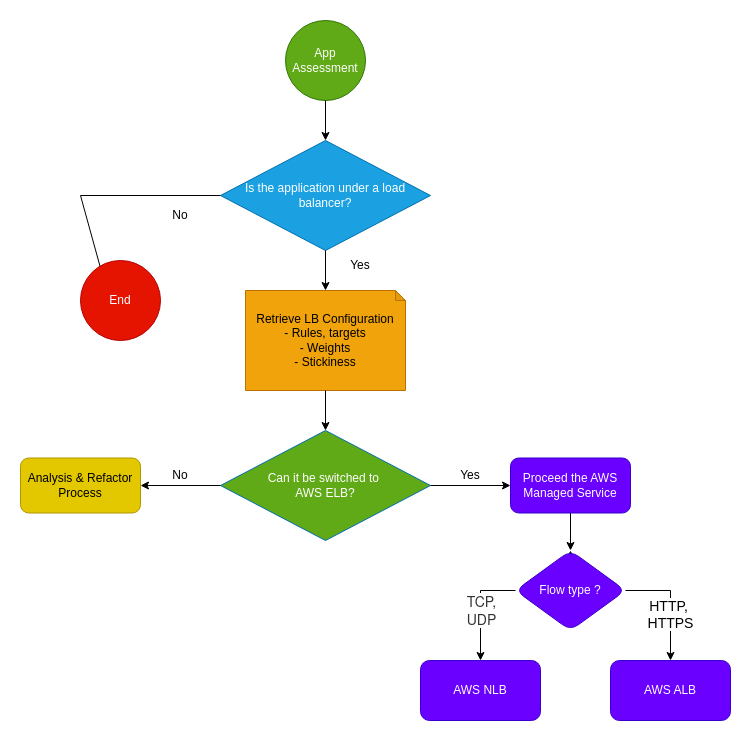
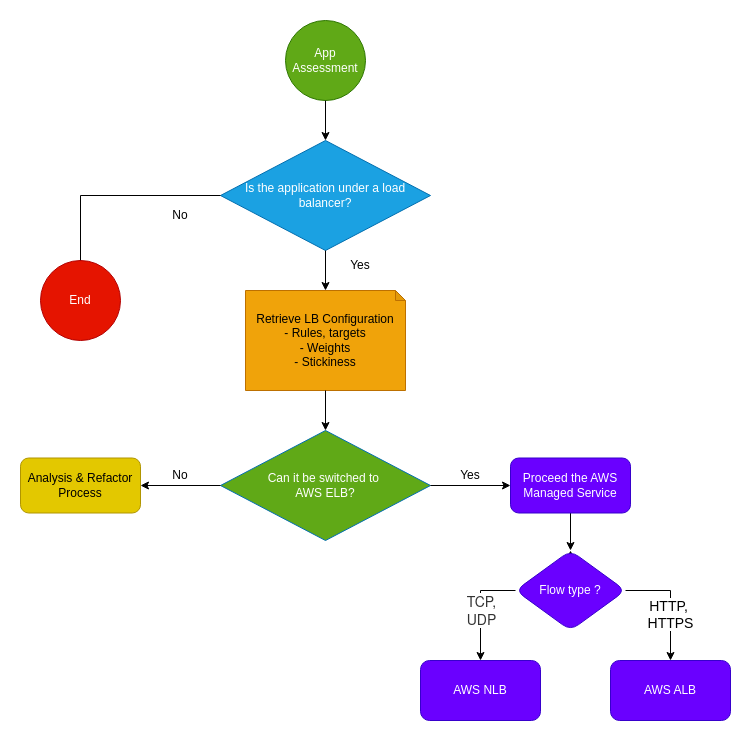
(121, 301) -> (81, 301)
